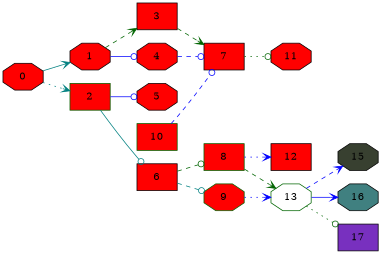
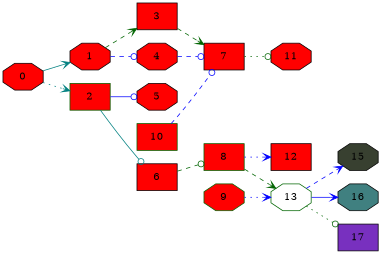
(121, 57) -> (121, 57)
(188, 186) -> none
